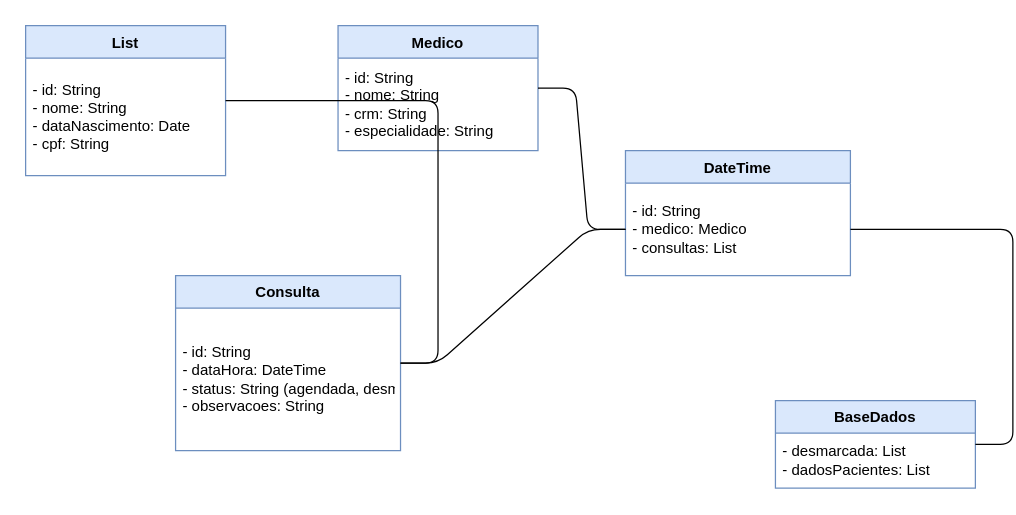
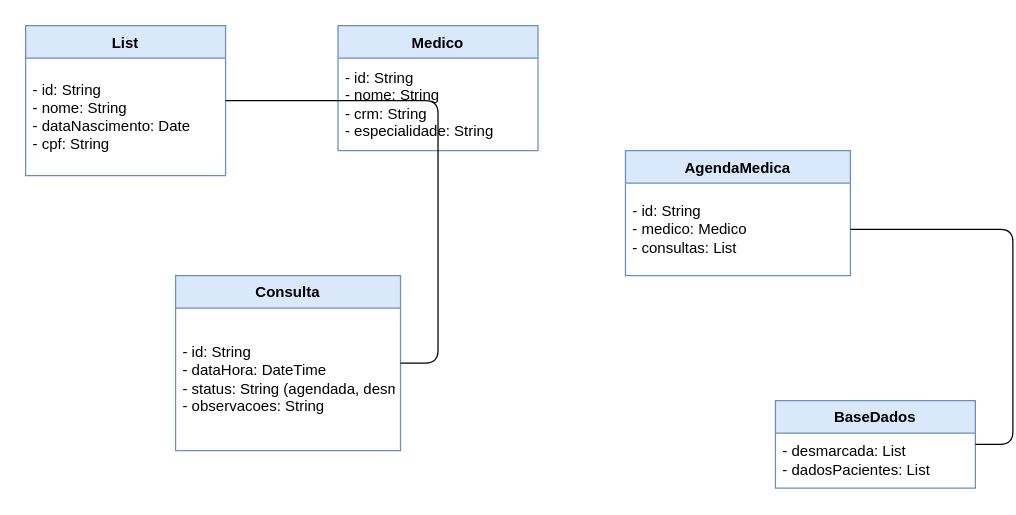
(581, 144) -> none
(738, 168) -> (738, 168)
(514, 296) -> none
